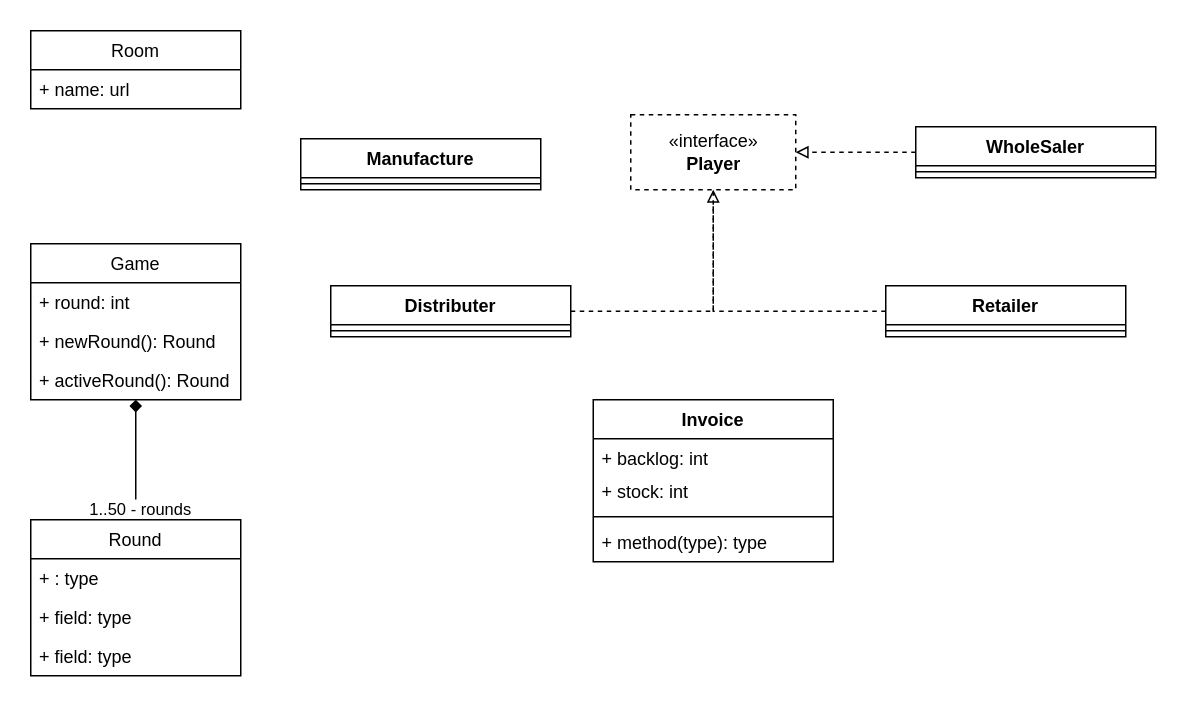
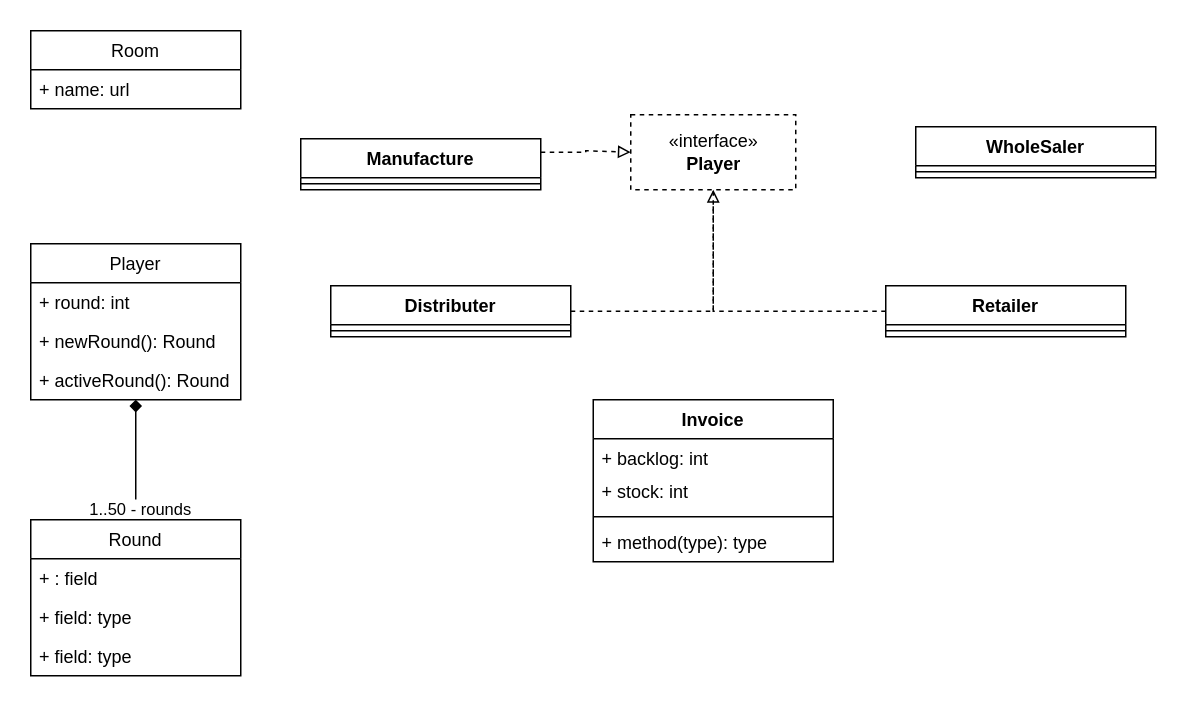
none -> (580, 152)
(862, 152) -> none
(135, 264) -> (135, 264)
(72, 579) -> (73, 579)
